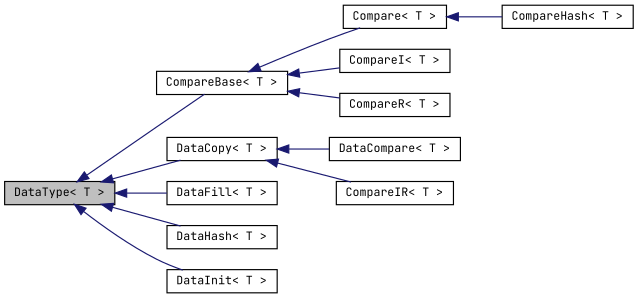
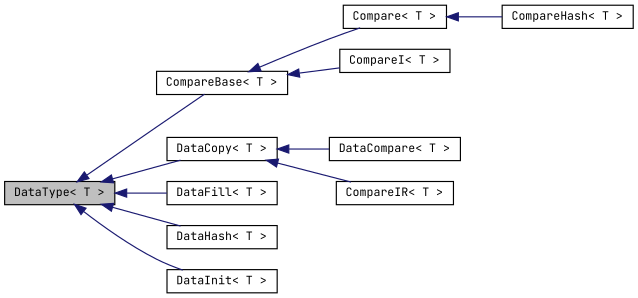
(395, 105) -> none
